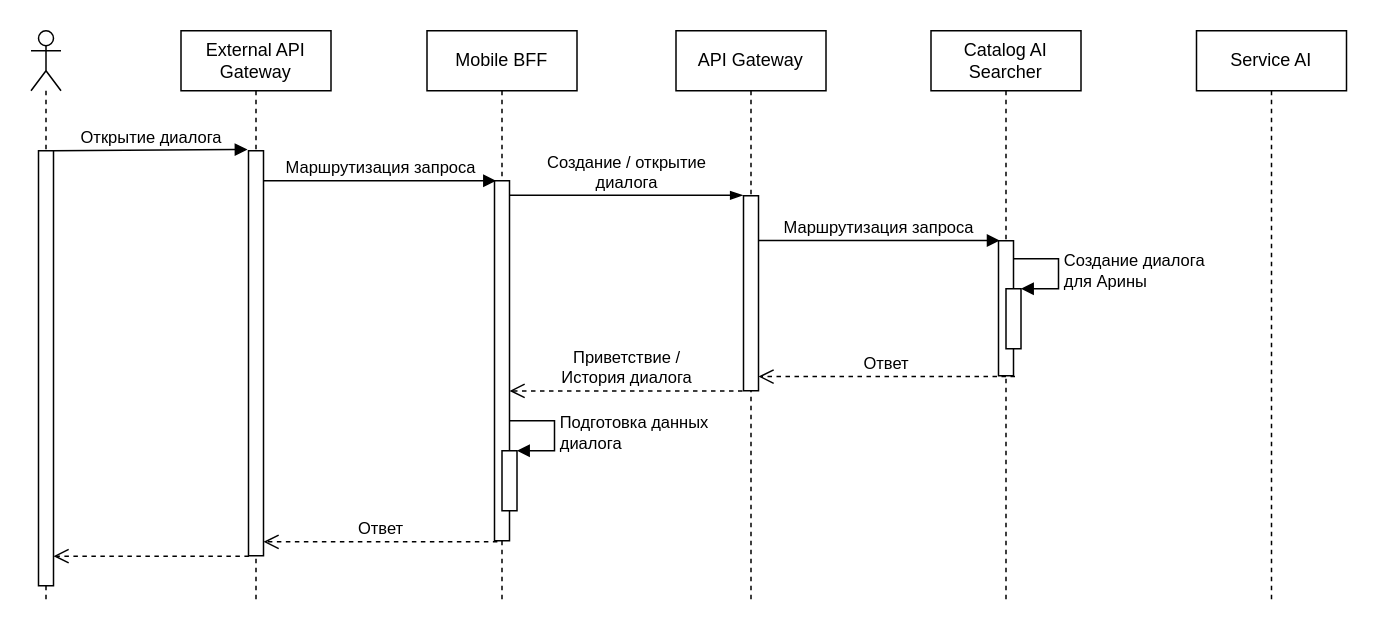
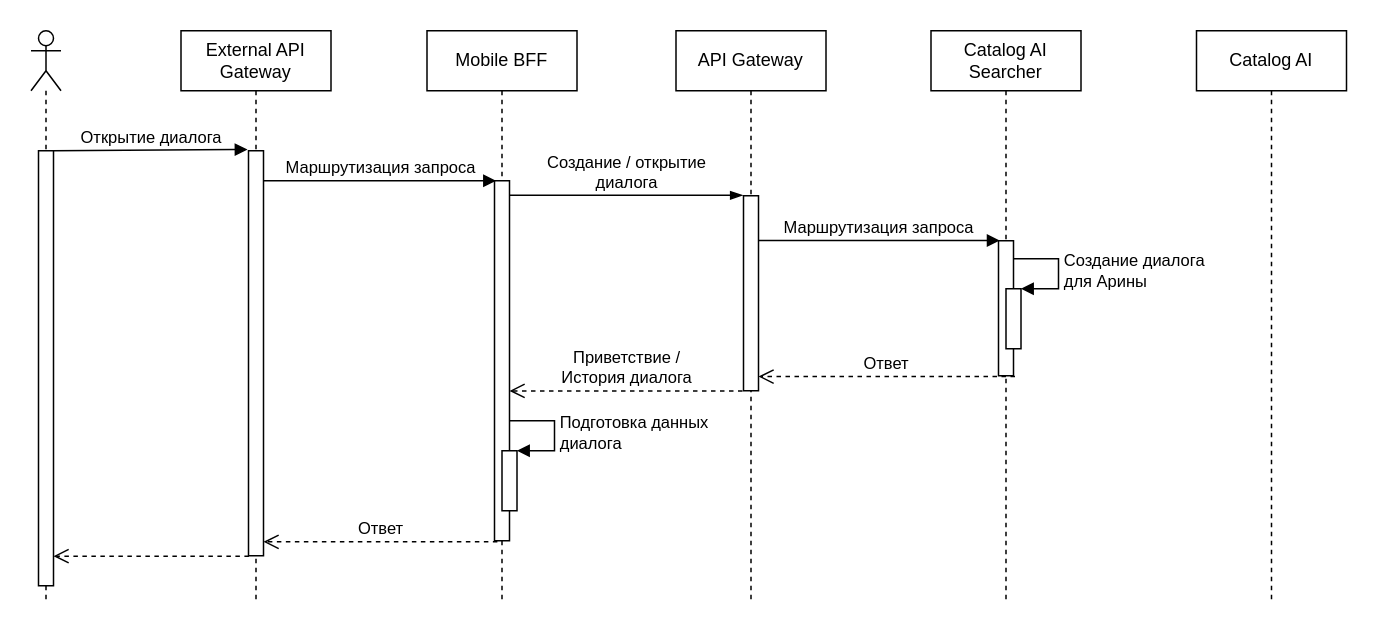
(1271, 61) -> (1271, 61)
